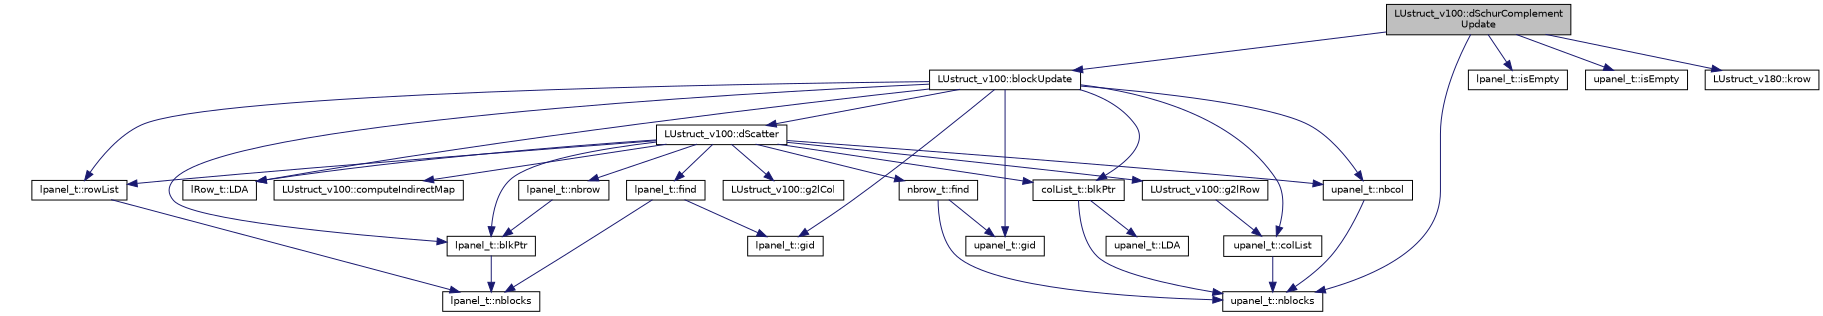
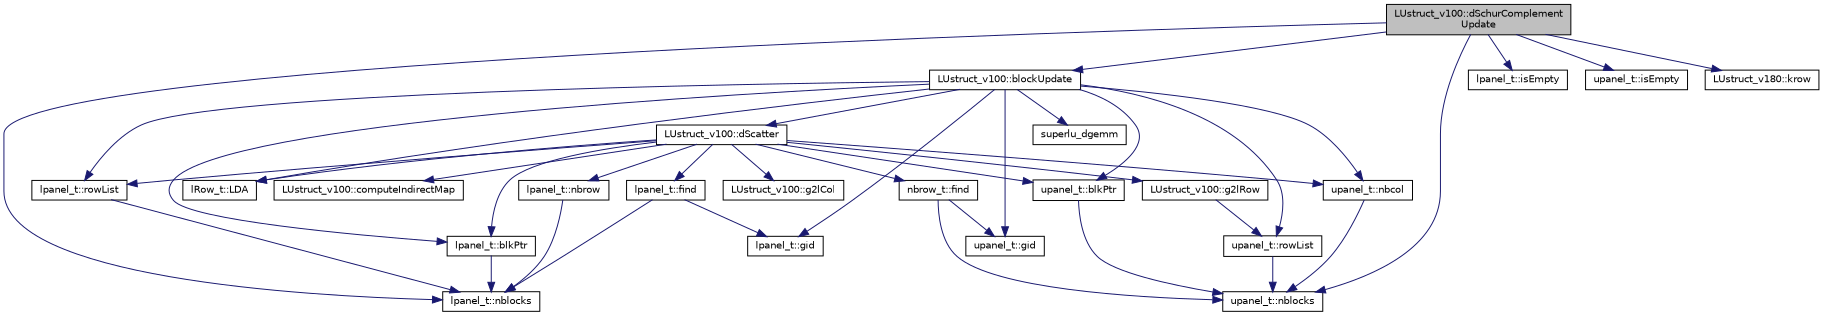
none -> (432, 65)
none -> (1080, 135)
(1079, 190) -> (1079, 190)
(532, 215) -> (548, 249)
(1147, 246) -> none
(1273, 246) -> (1273, 246)
